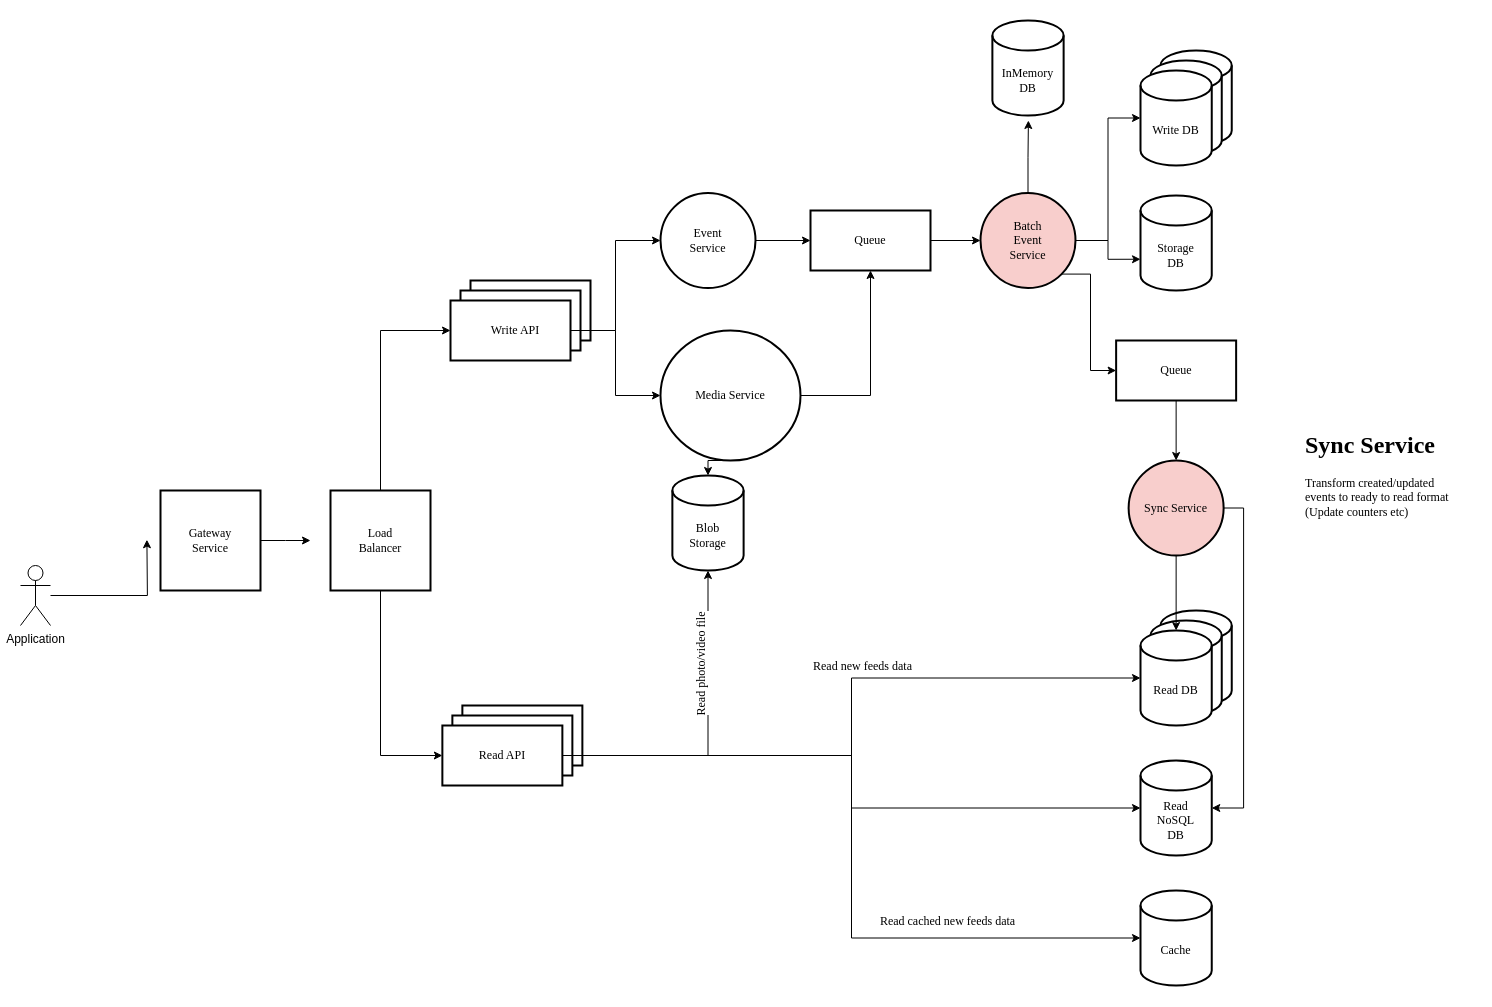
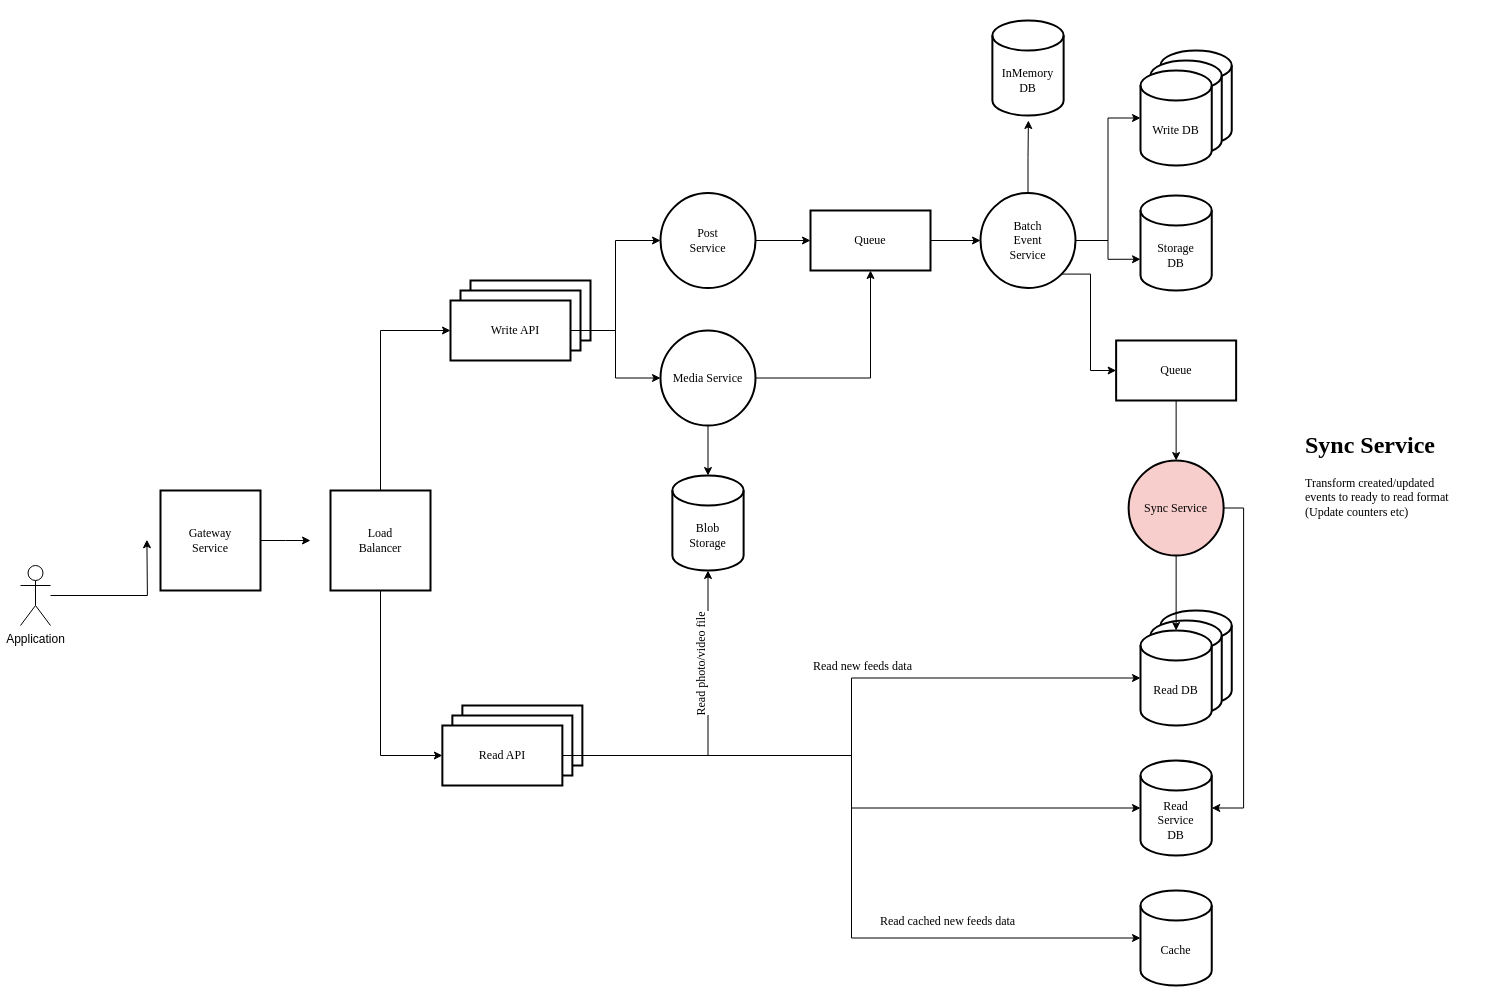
(708, 241) -> (708, 241)
(1028, 241) -> (1028, 241)
(730, 396) -> (708, 378)
(1176, 821) -> (1176, 821)
